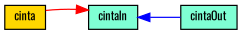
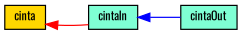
(61, 9) -> (73, 25)
